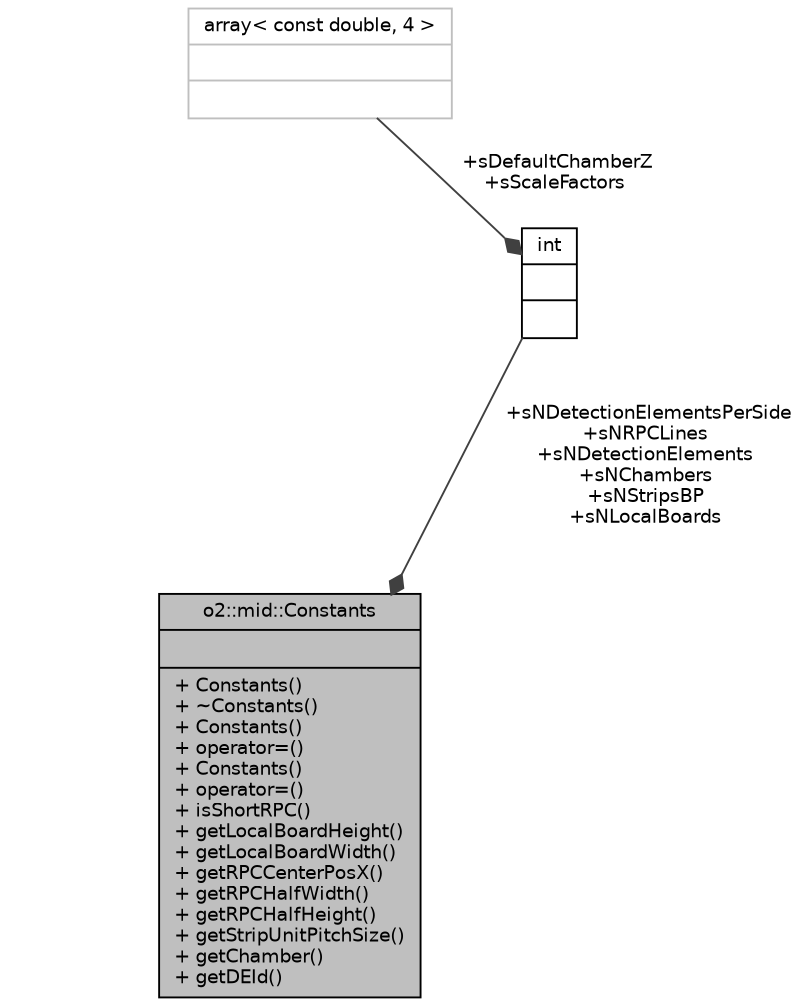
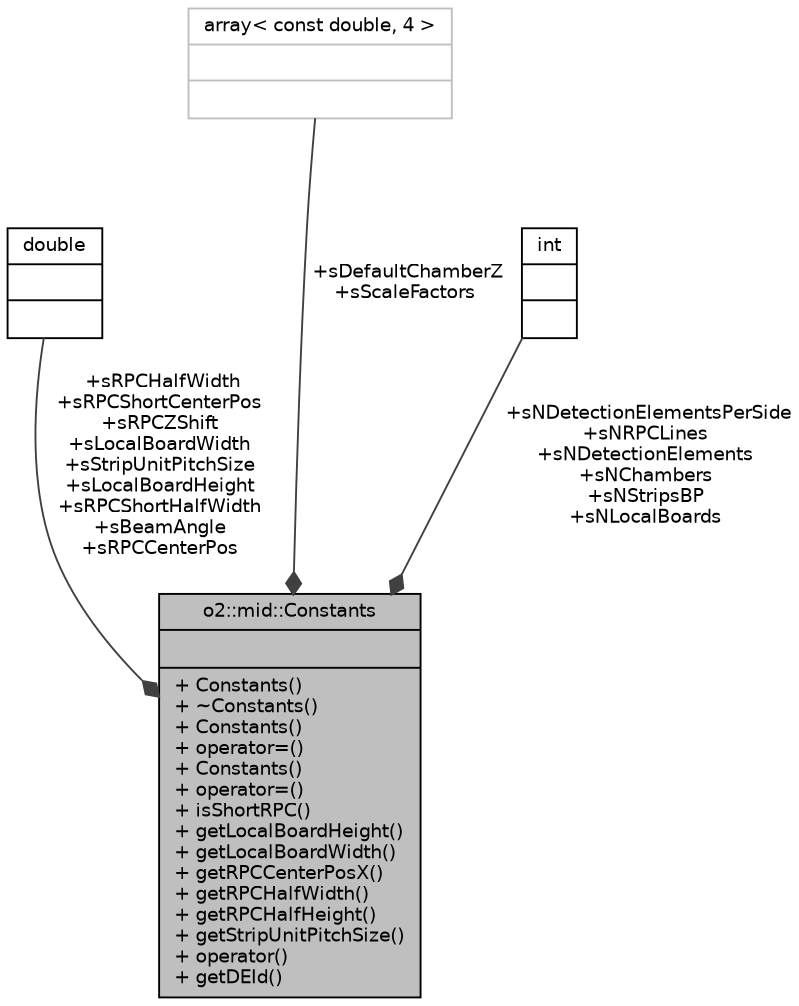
(441, 178) -> (301, 345)
none -> (55, 283)
(249, 957) -> (232, 957)
